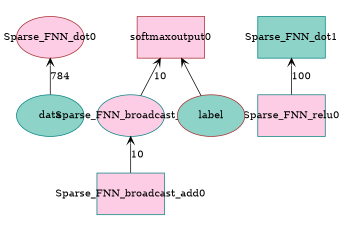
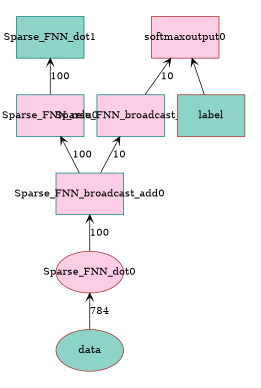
(50, 116) -> (90, 350)
(131, 116) -> (131, 116)
(211, 116) -> (211, 116)
none -> (72, 158)
none -> (90, 237)
